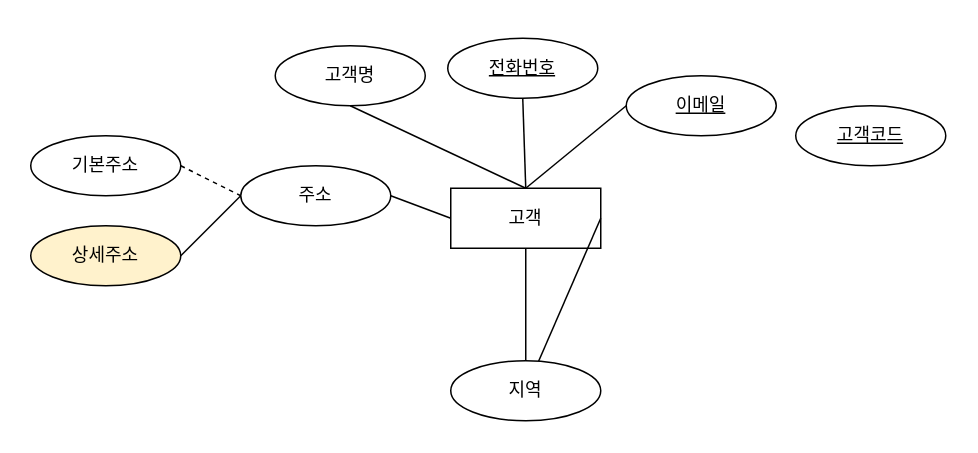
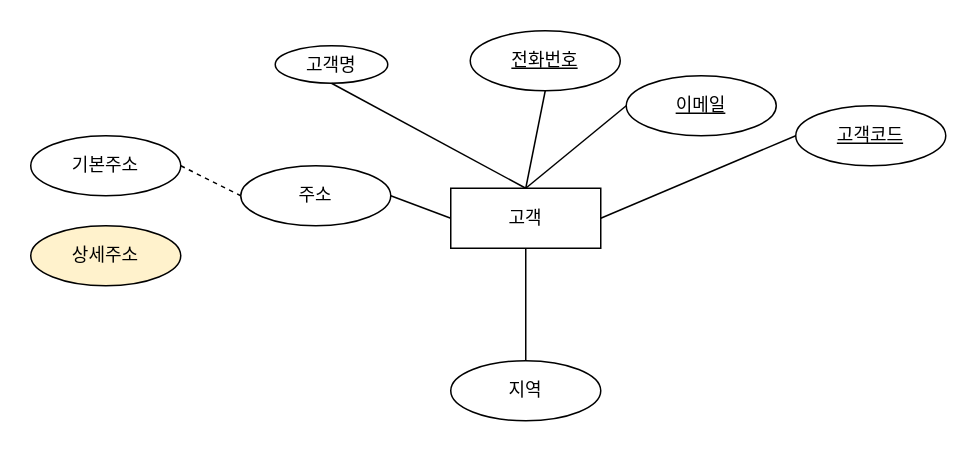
(523, 68) -> (545, 61)
(350, 76) -> (332, 65)
(211, 226) -> none
(570, 289) -> (698, 177)
